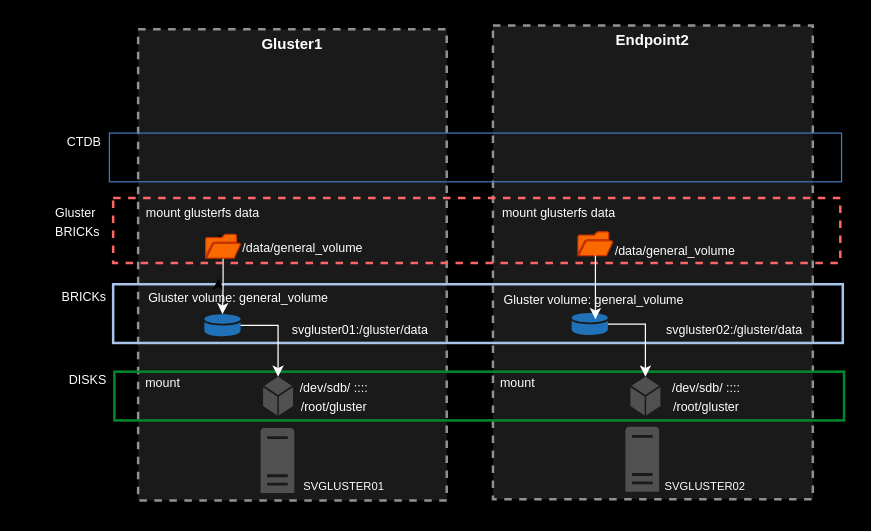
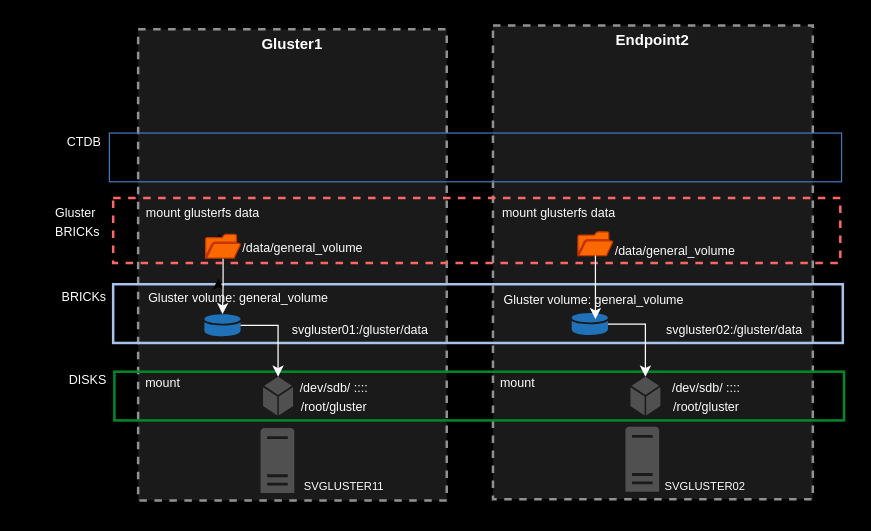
(344, 486) -> (344, 486)
